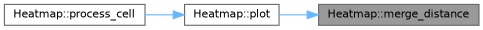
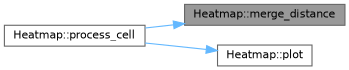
(293, 15) -> (159, 26)
